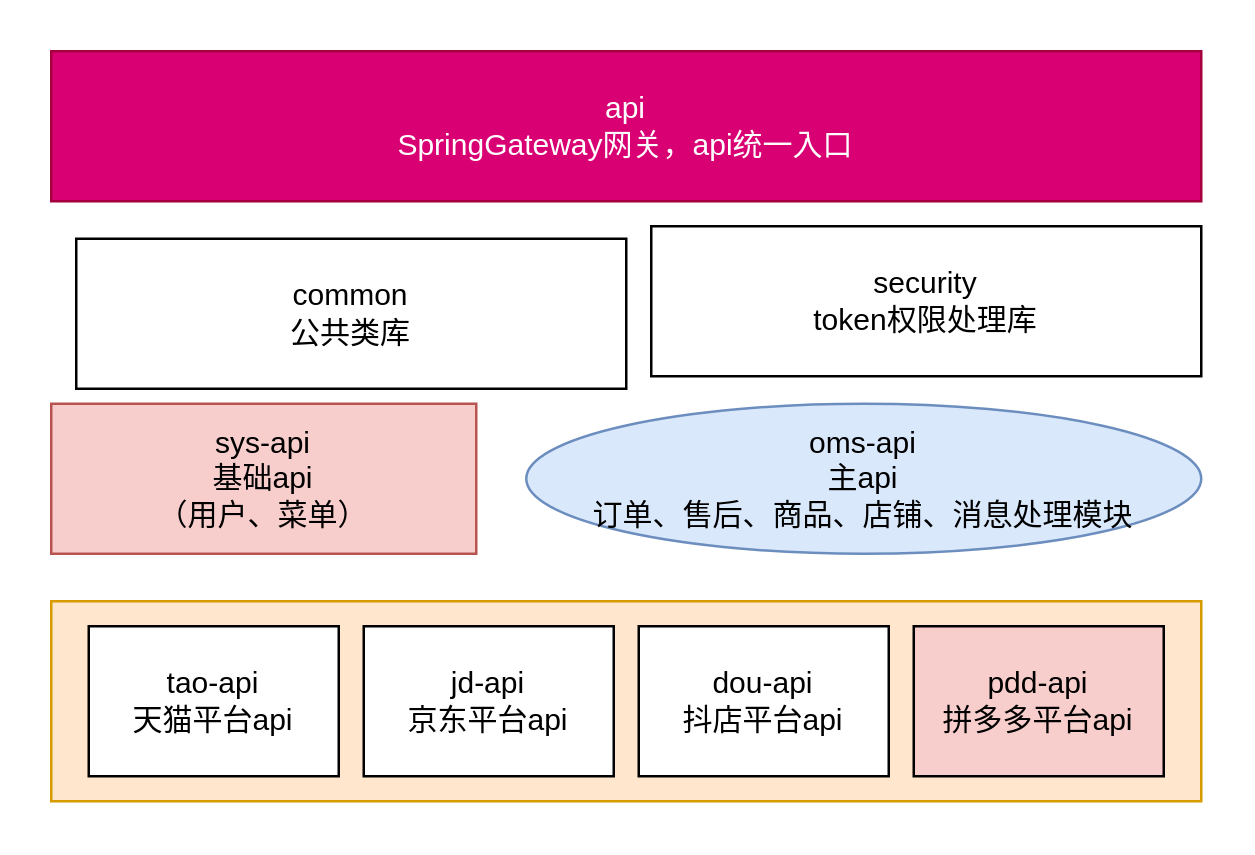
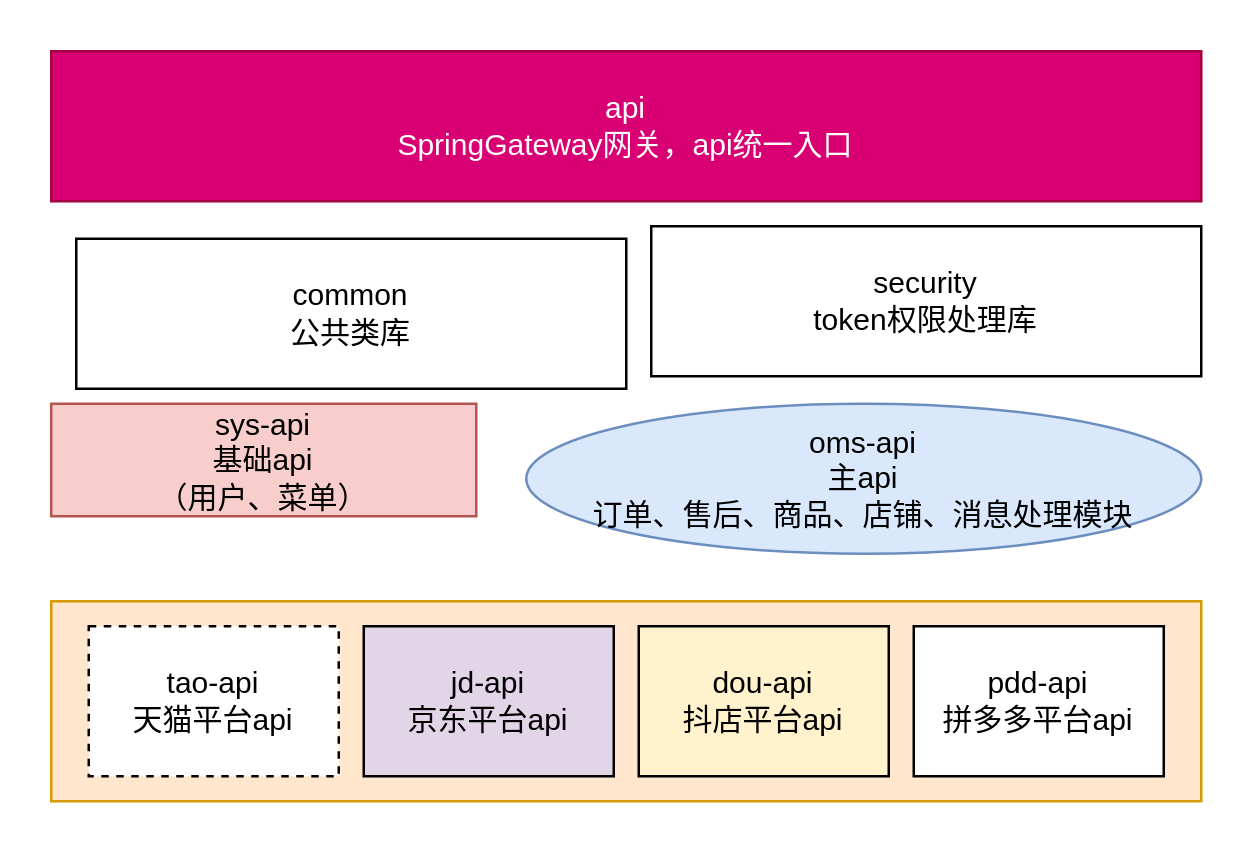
(264, 479) -> (264, 460)
(214, 701) -> (214, 701)
(489, 701) -> (489, 701)
(764, 701) -> (764, 701)
(1039, 701) -> (1039, 701)
